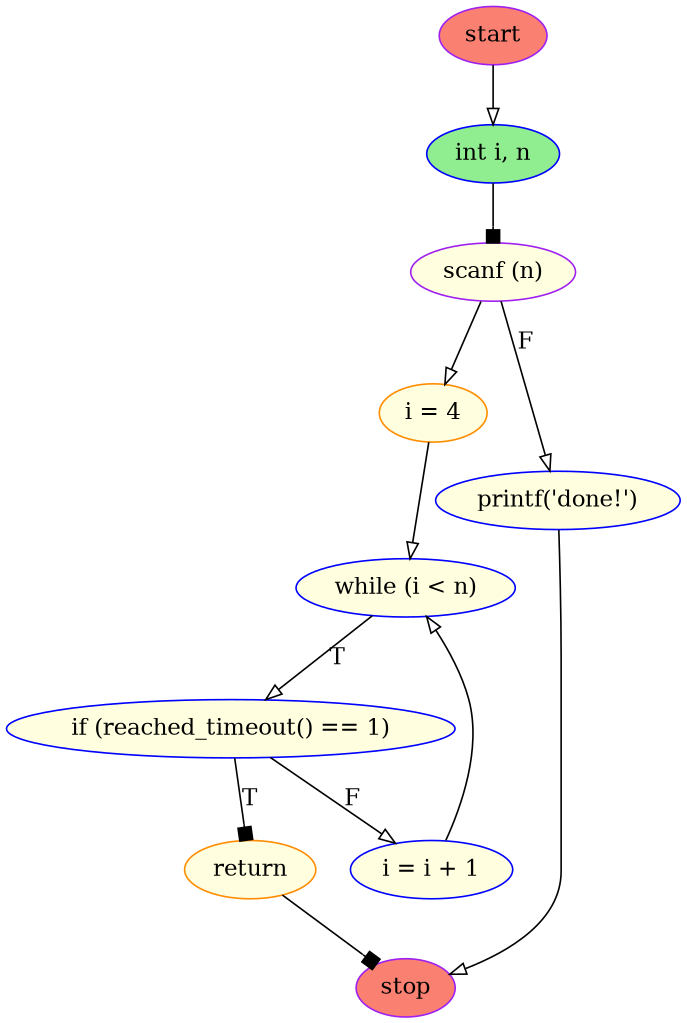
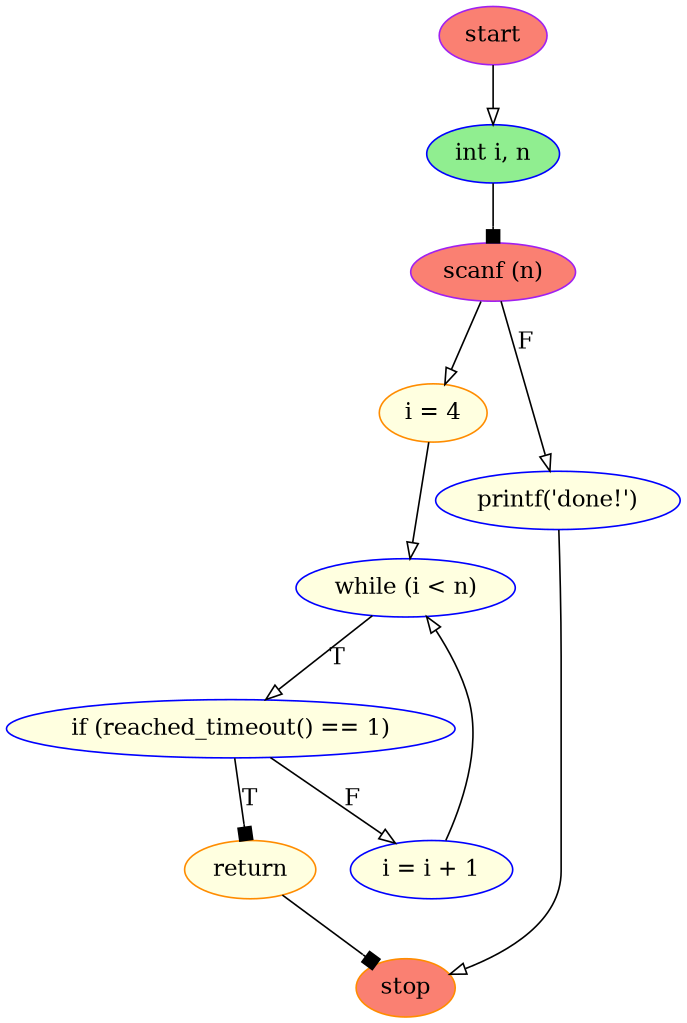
(493, 272) -> (493, 272)
(406, 988) -> (406, 988)
